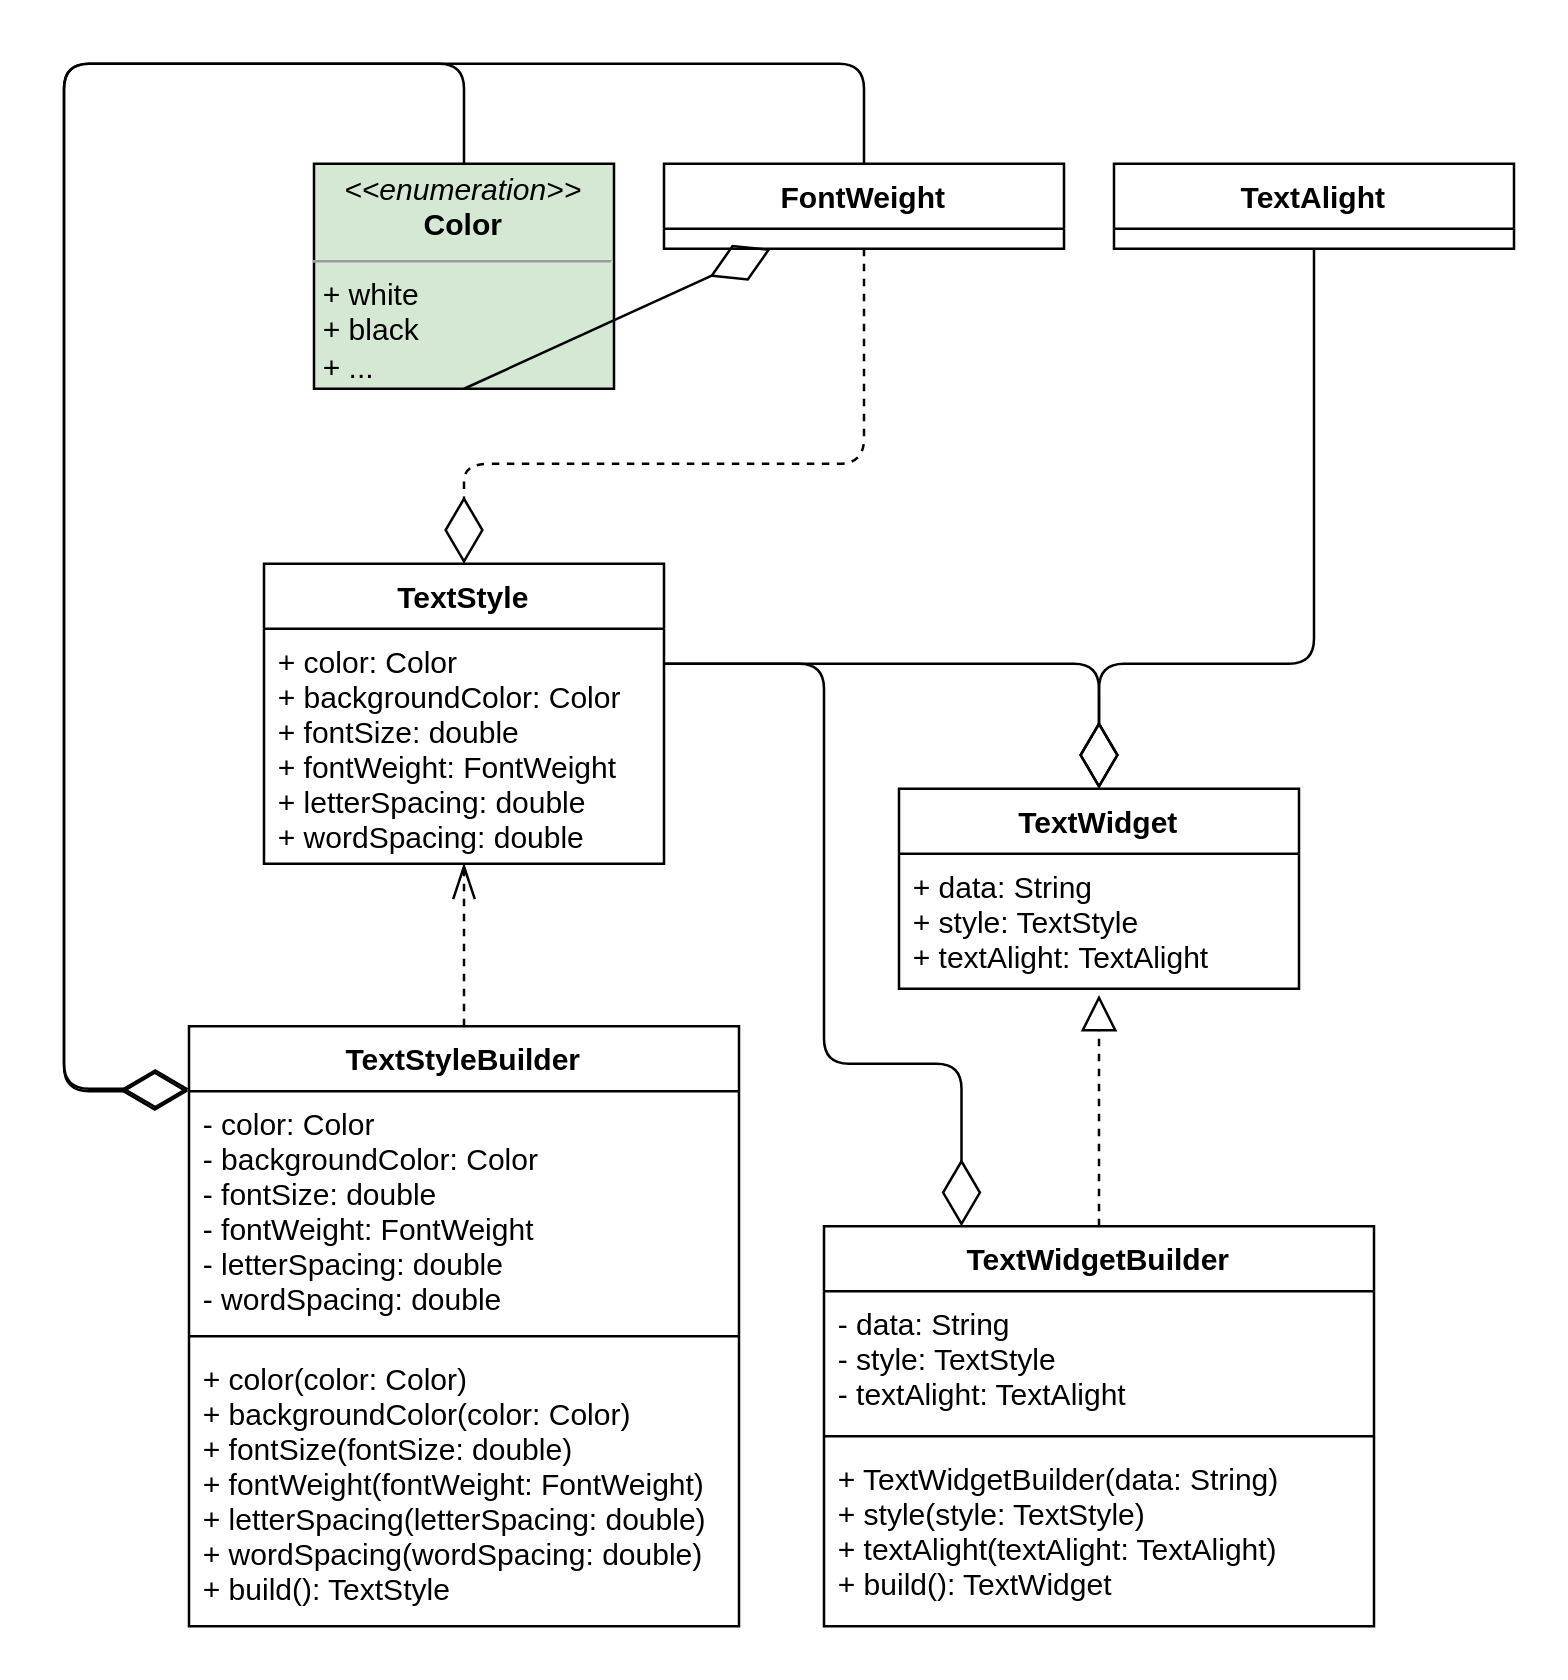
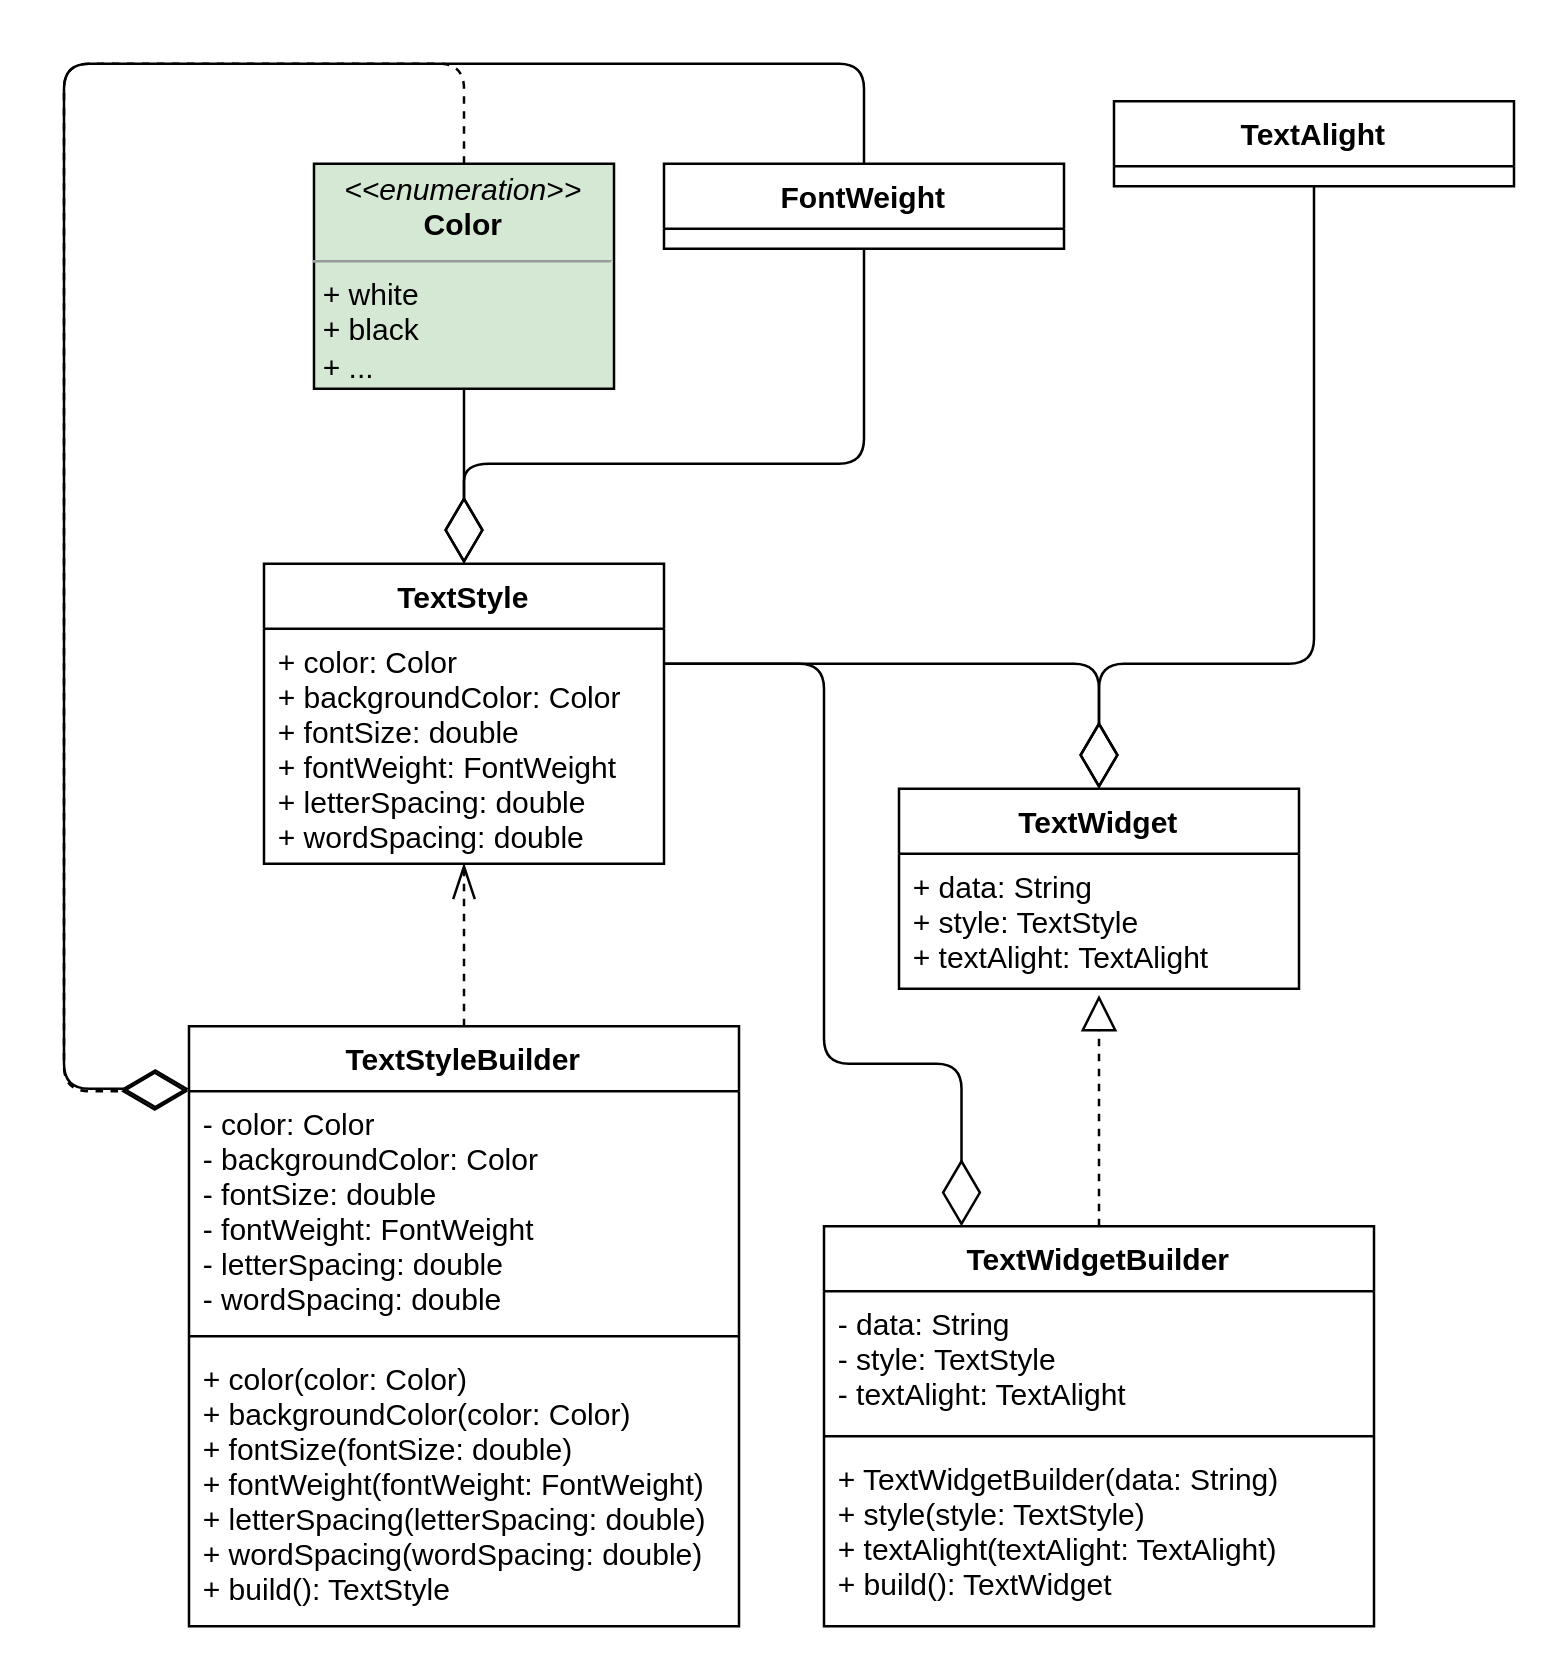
(464, 112) -> (464, 112)
(1314, 206) -> (1314, 144)
(588, 332) -> (464, 428)
(763, 464) -> (763, 464)
